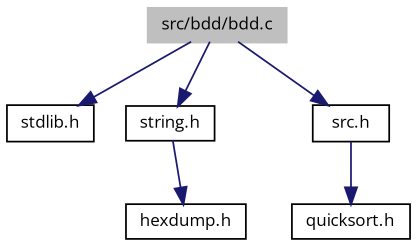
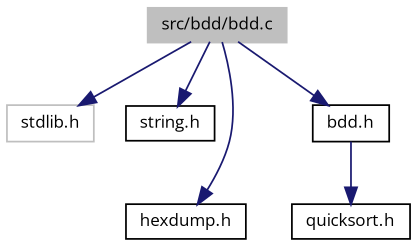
(50, 123) -> (50, 123)
(351, 123) -> (351, 123)
(177, 164) -> (233, 118)
